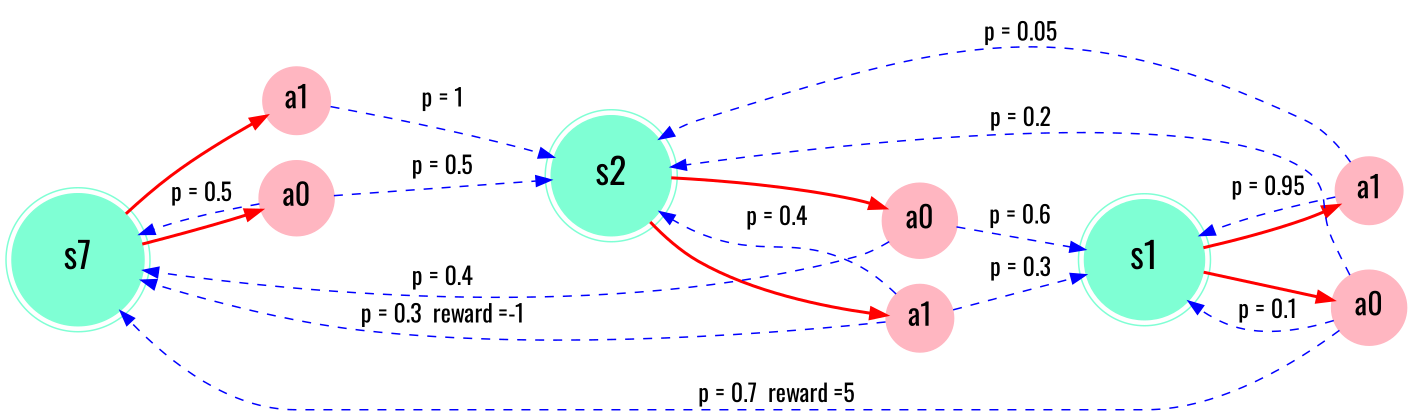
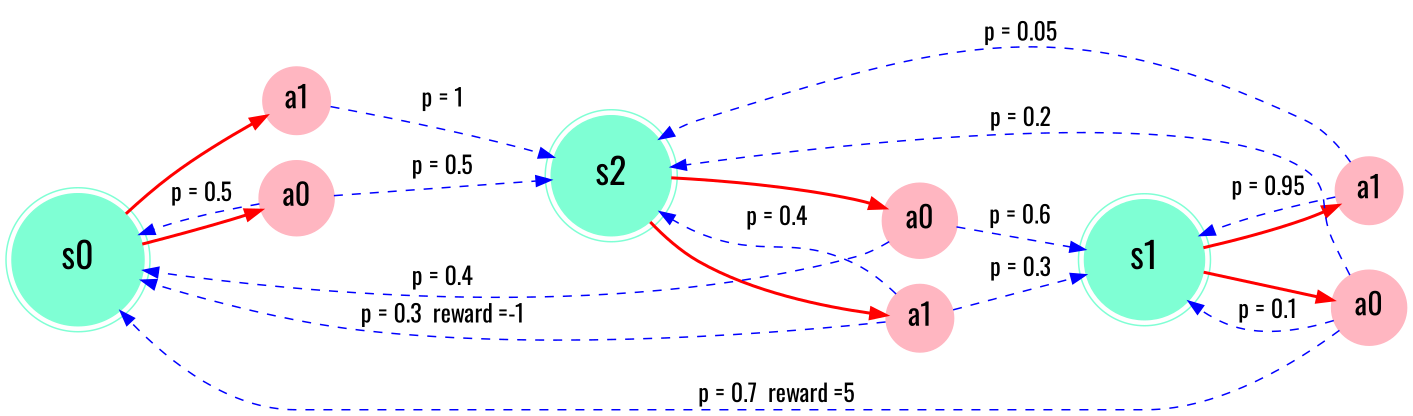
(78, 260) -> (78, 260)
